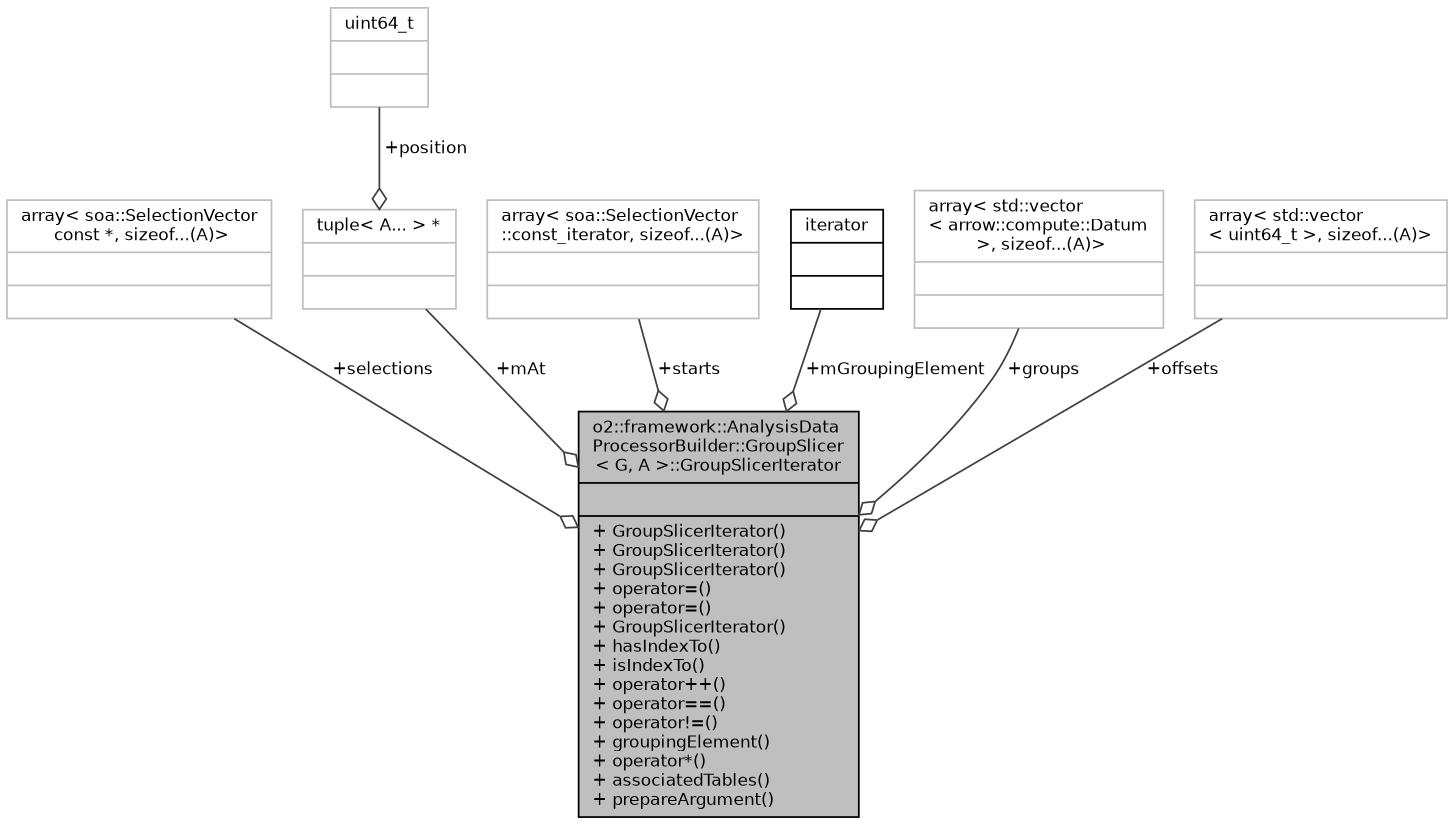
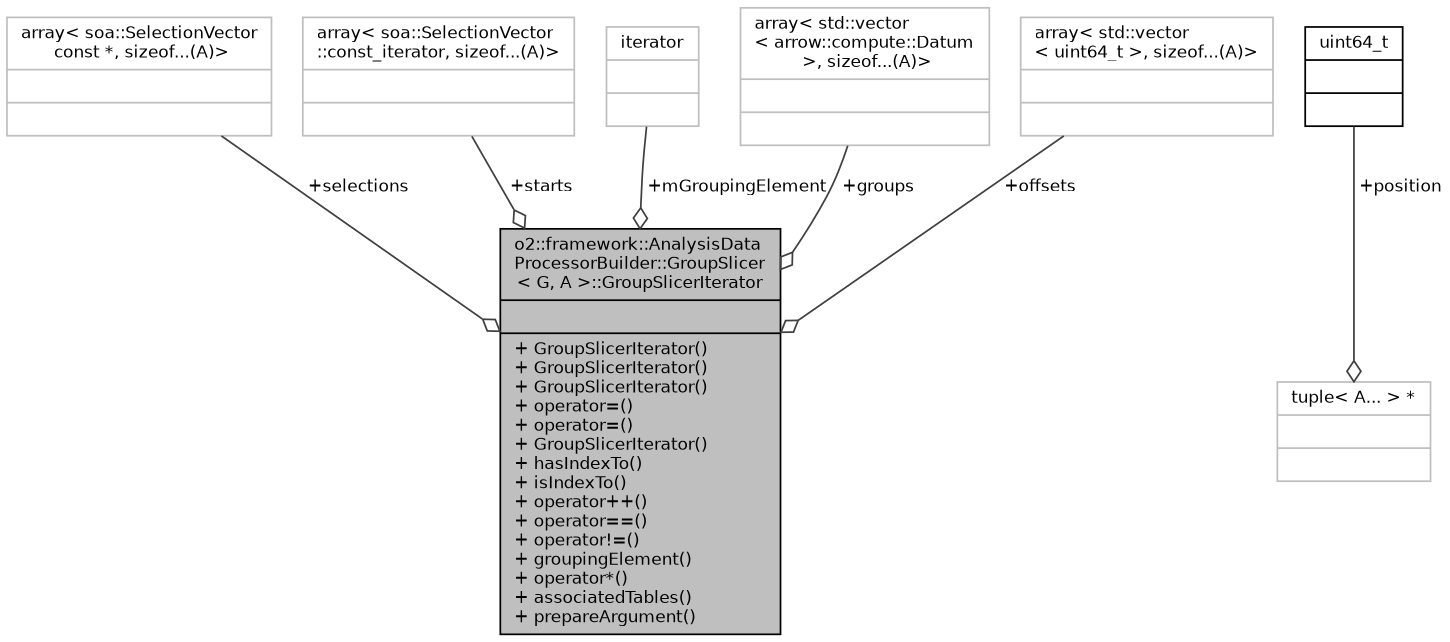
(379, 57) -> (1354, 77)
(837, 259) -> (653, 77)
(495, 381) -> none
